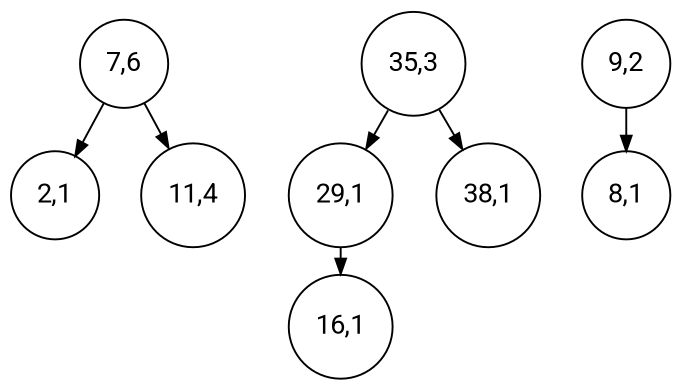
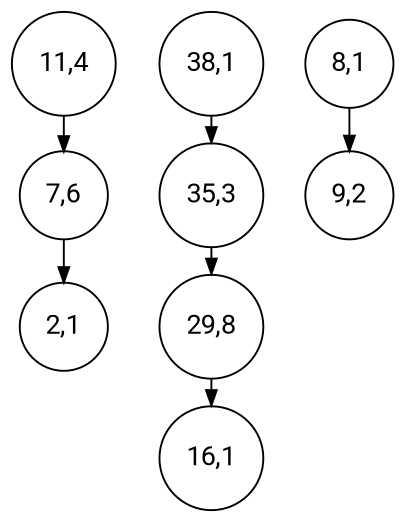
(153, 119) -> (64, 126)
(626, 122) -> (349, 122)
(447, 123) -> (211, 122)
(341, 195) -> (211, 327)
